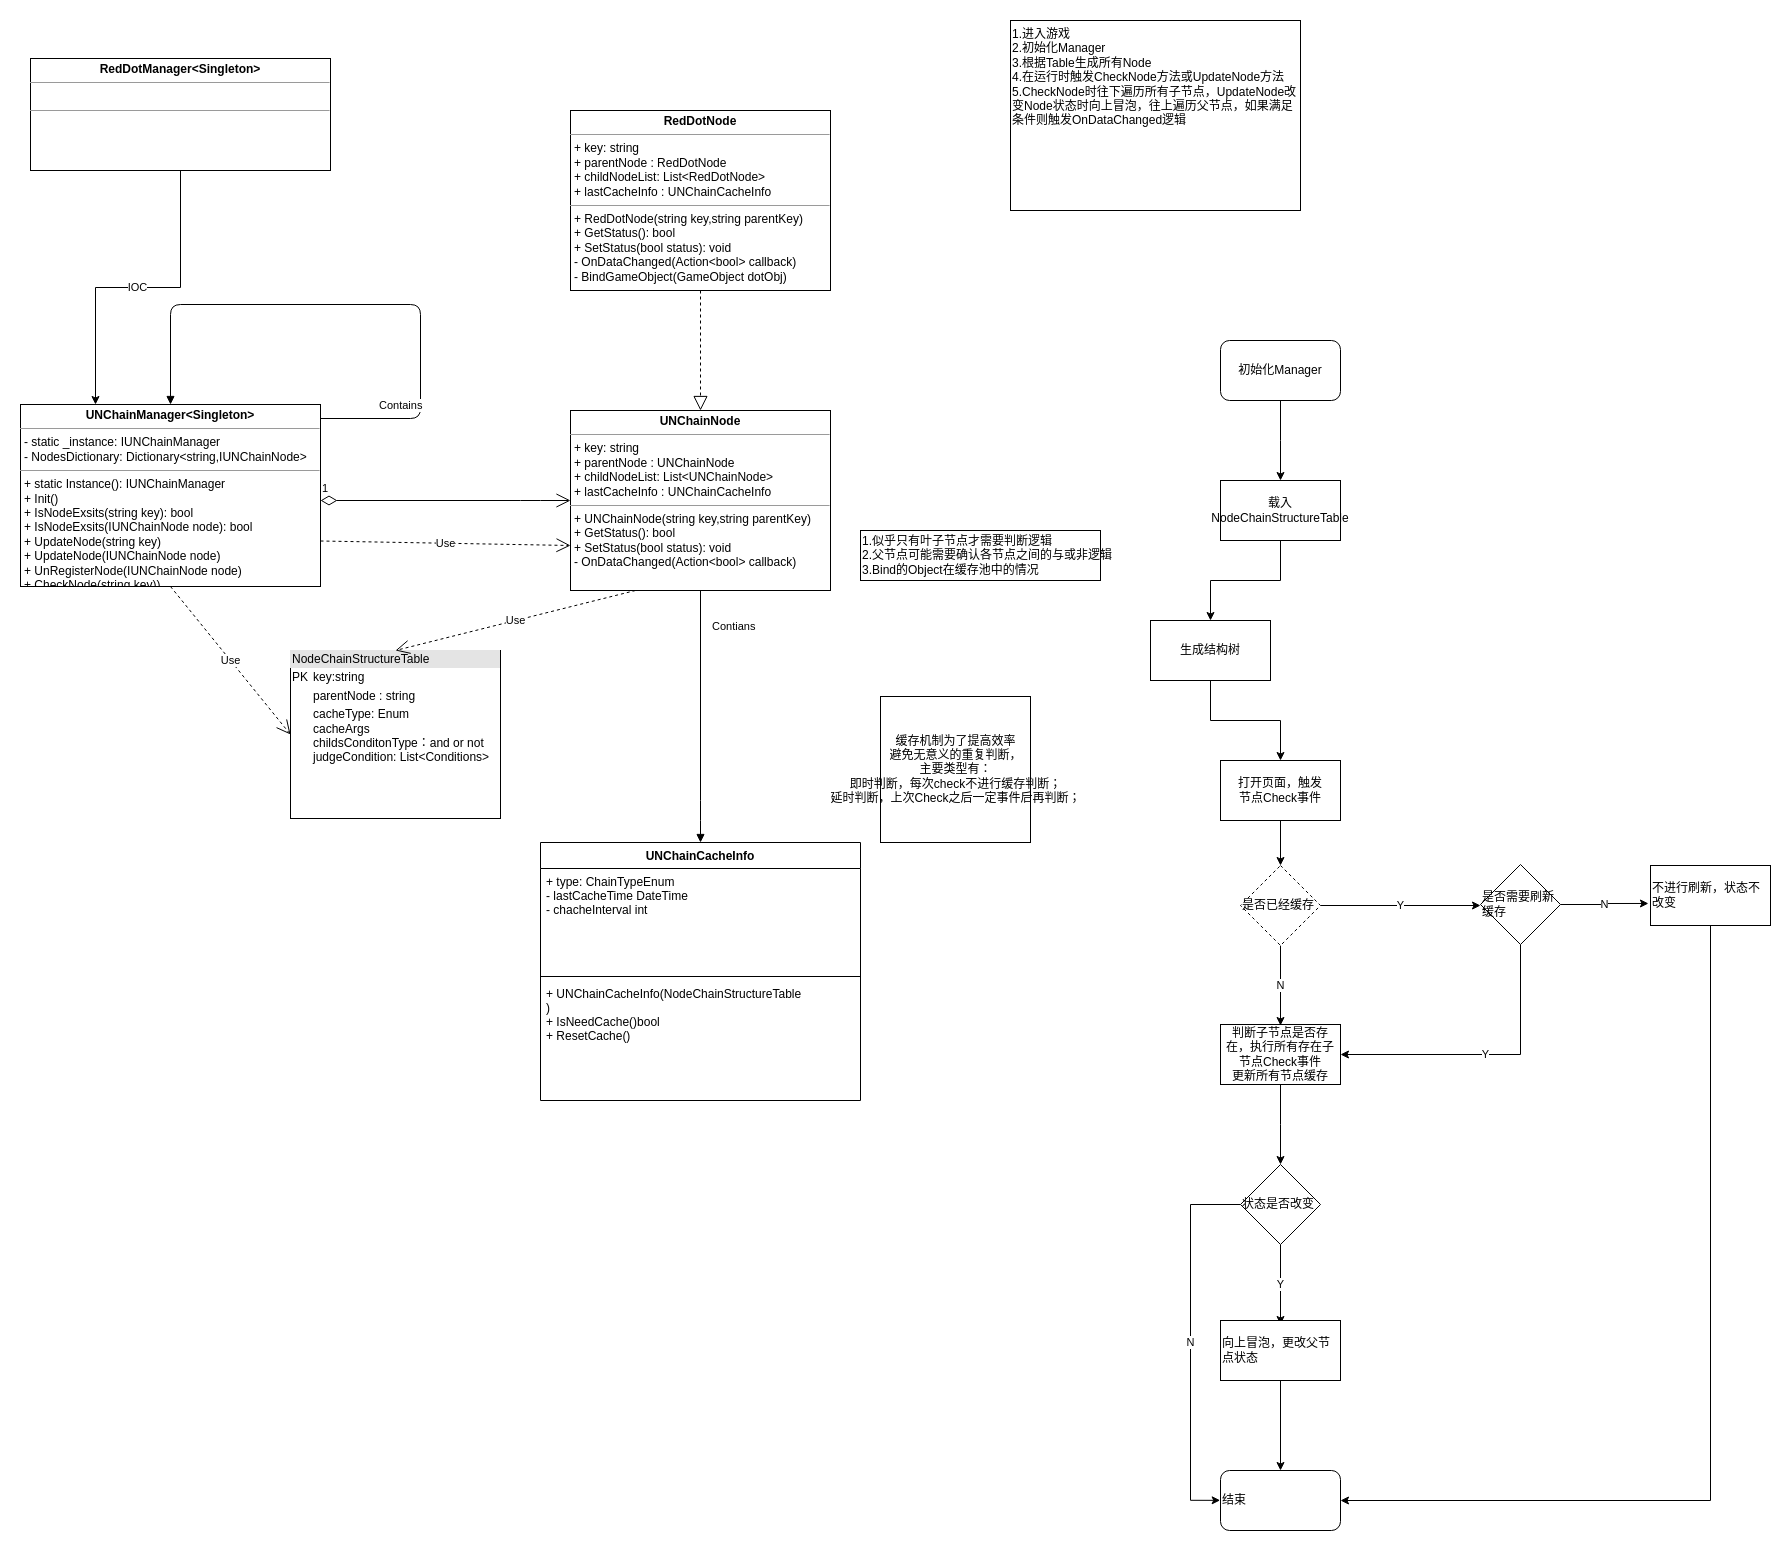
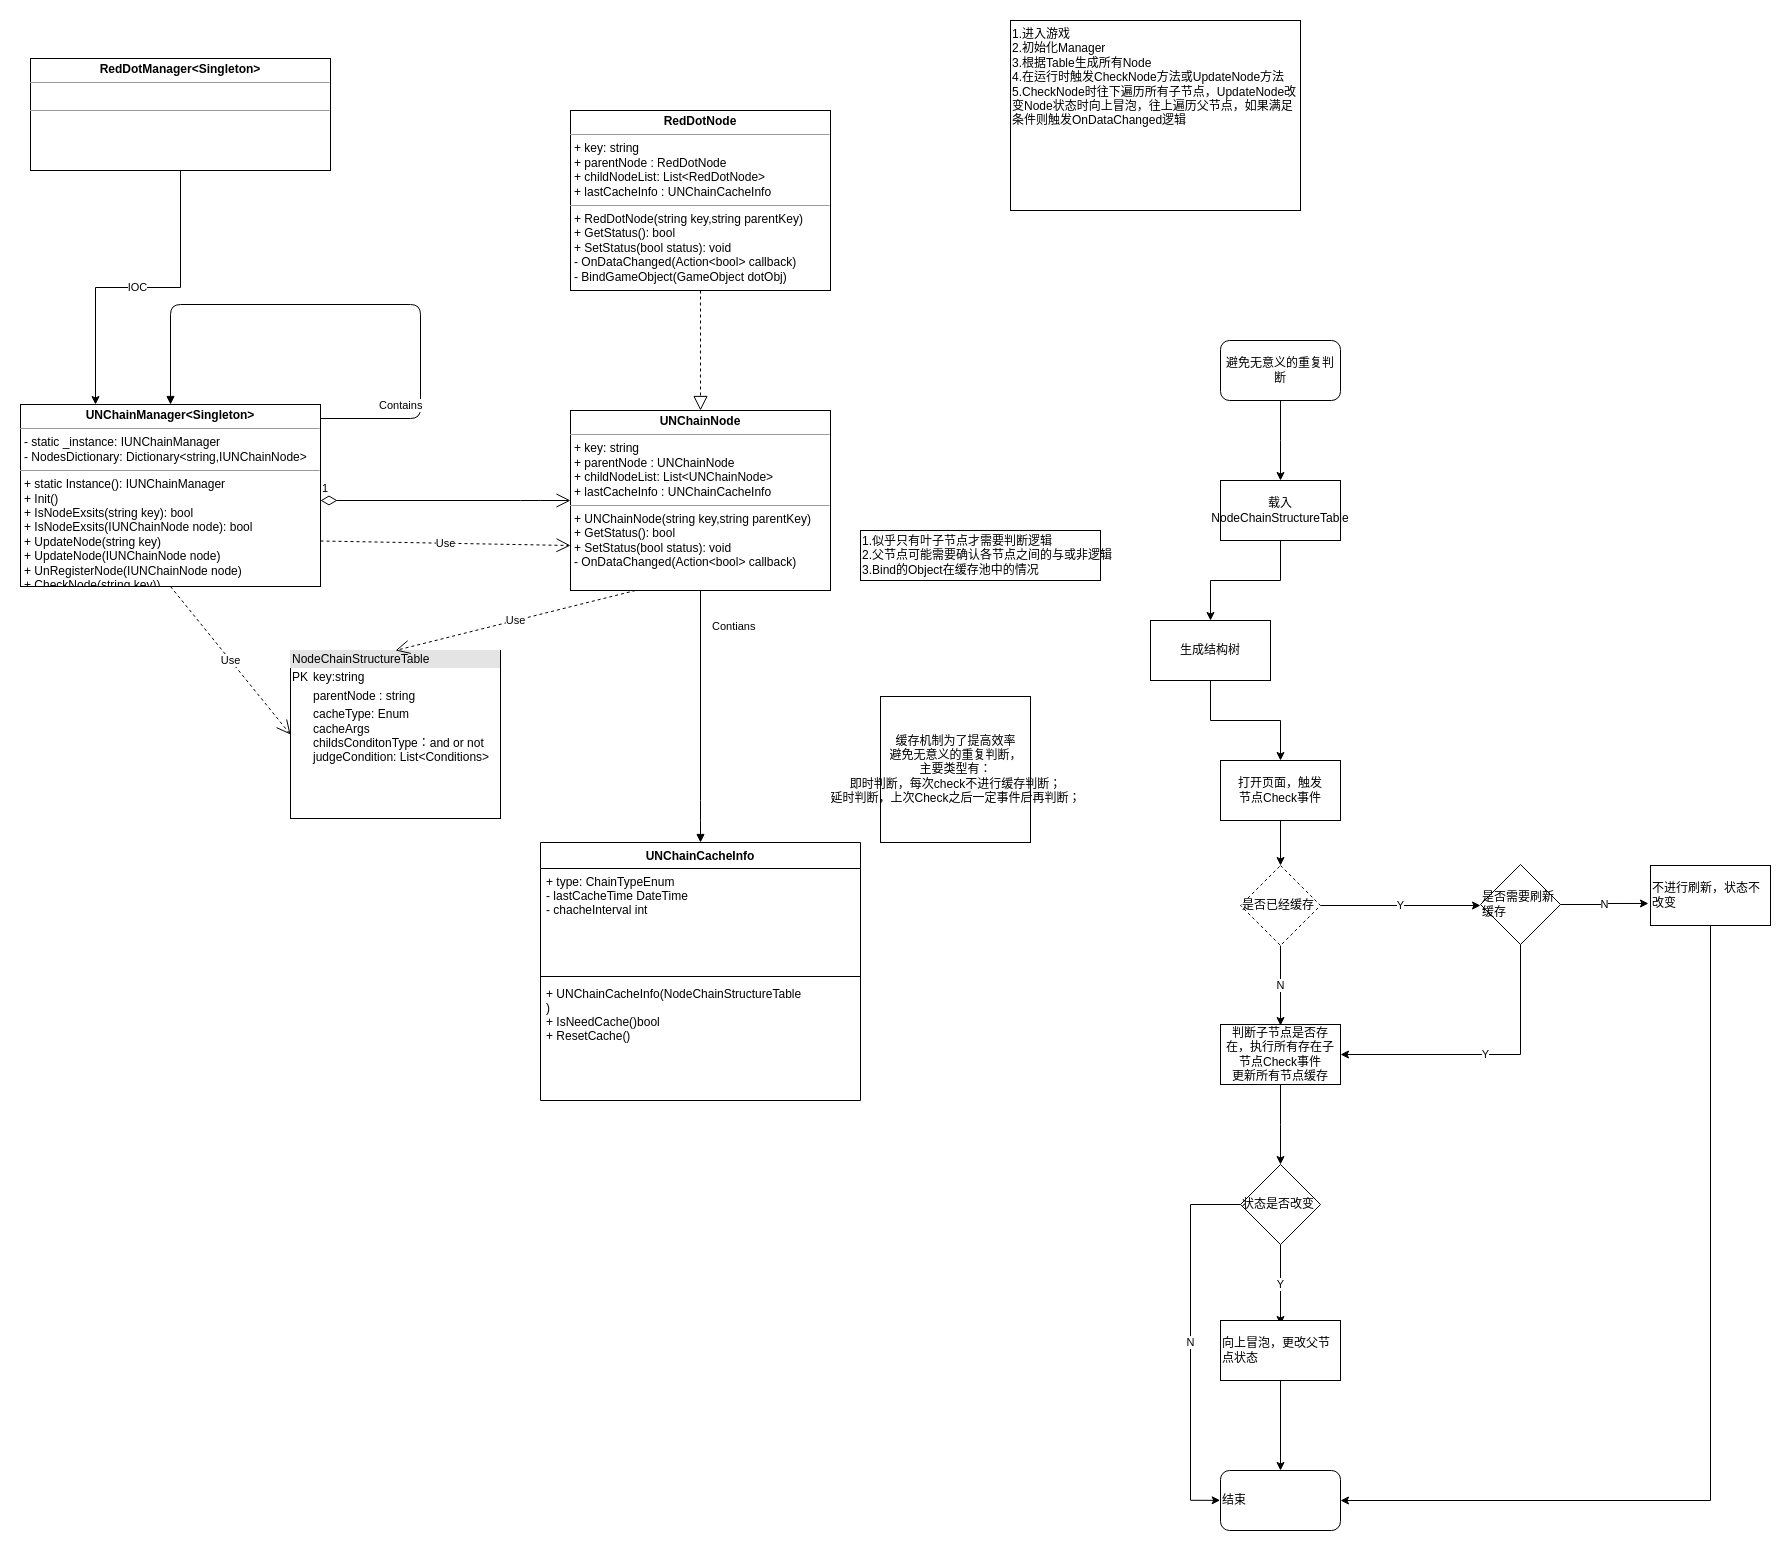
(1281, 371) -> (1281, 371)
